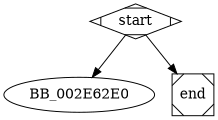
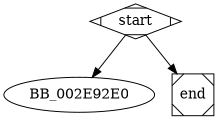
(79, 95) -> (79, 95)
